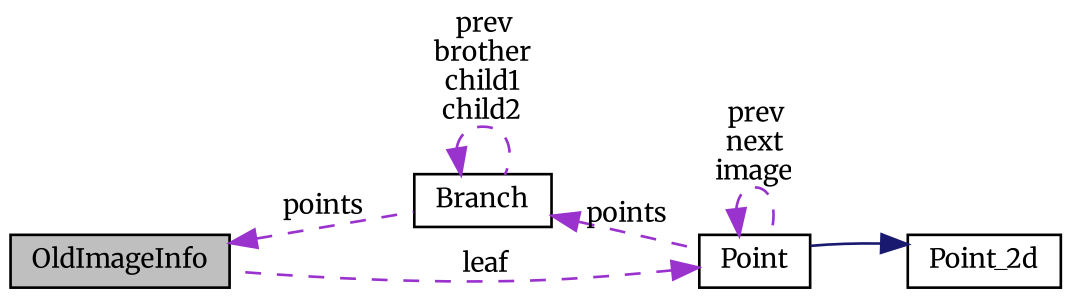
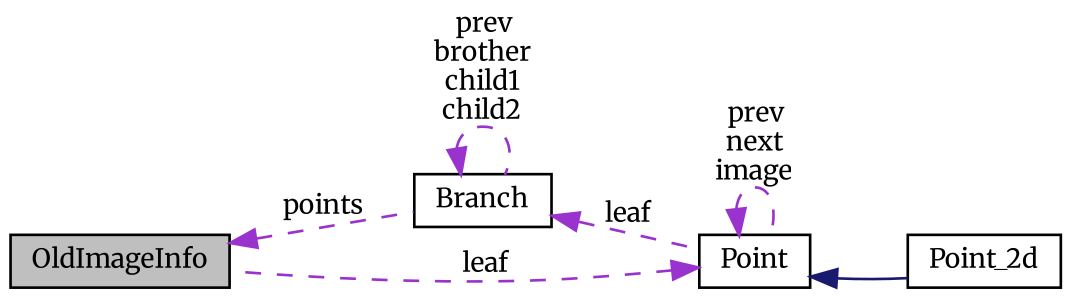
(625, 215) -> (625, 215)
(846, 244) -> (872, 279)
